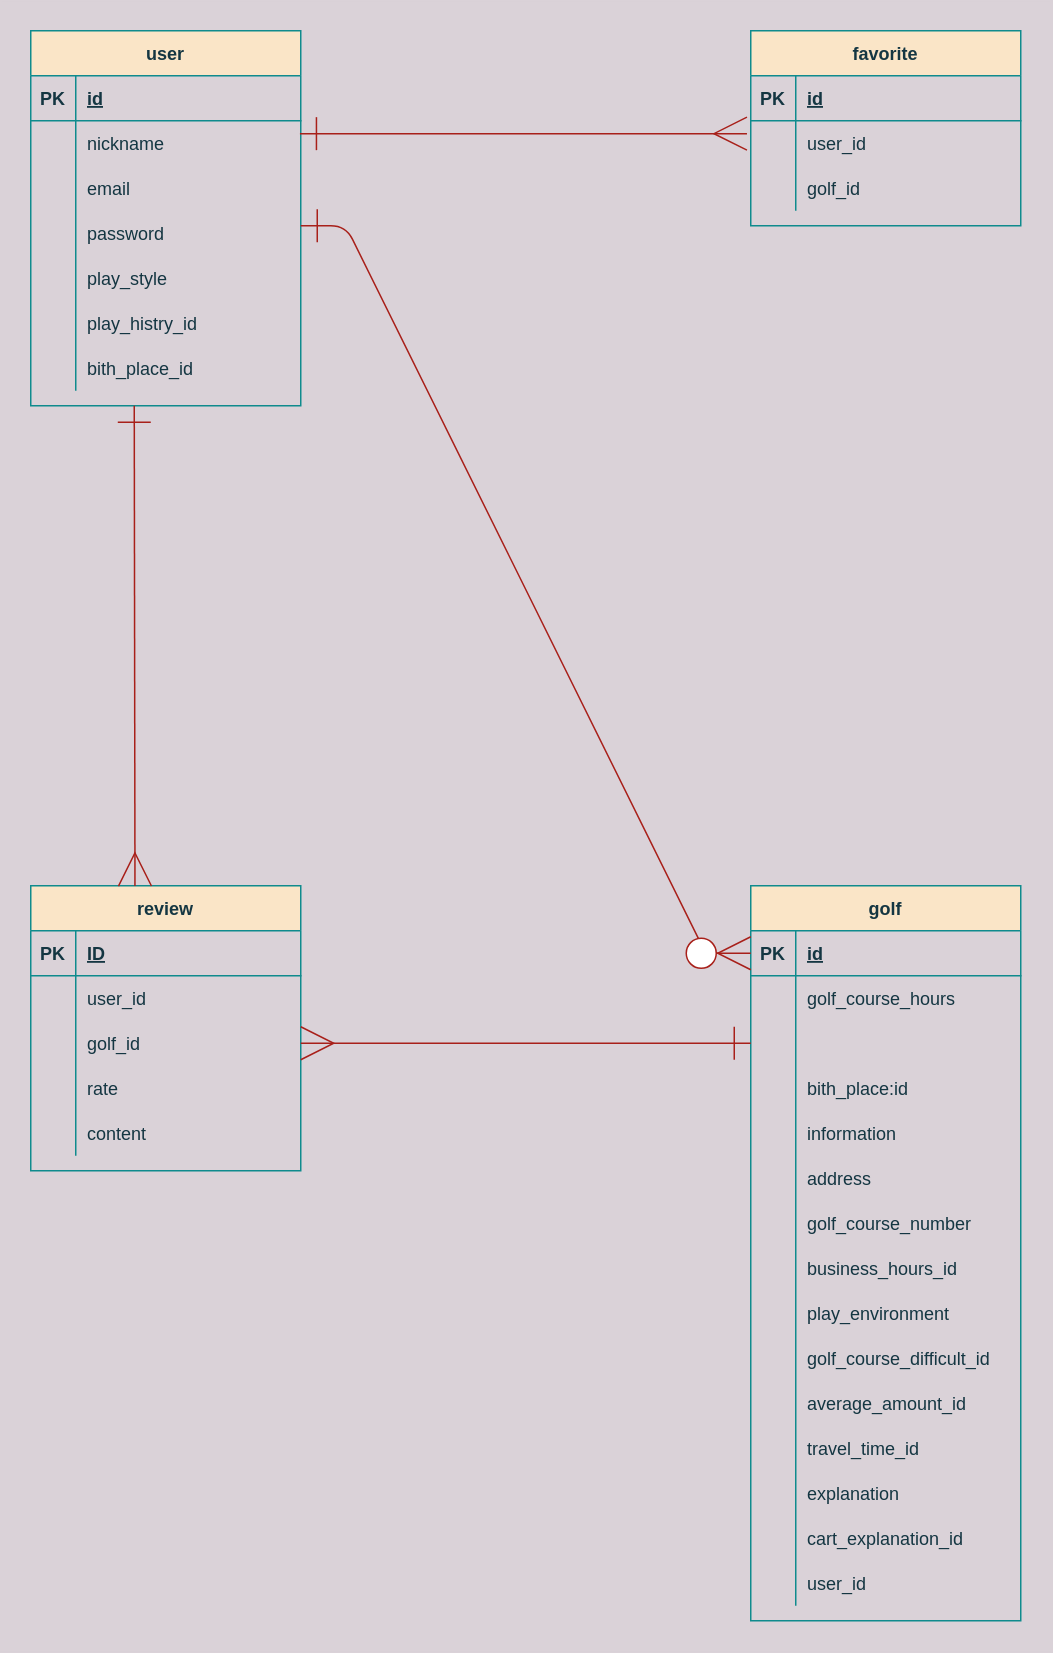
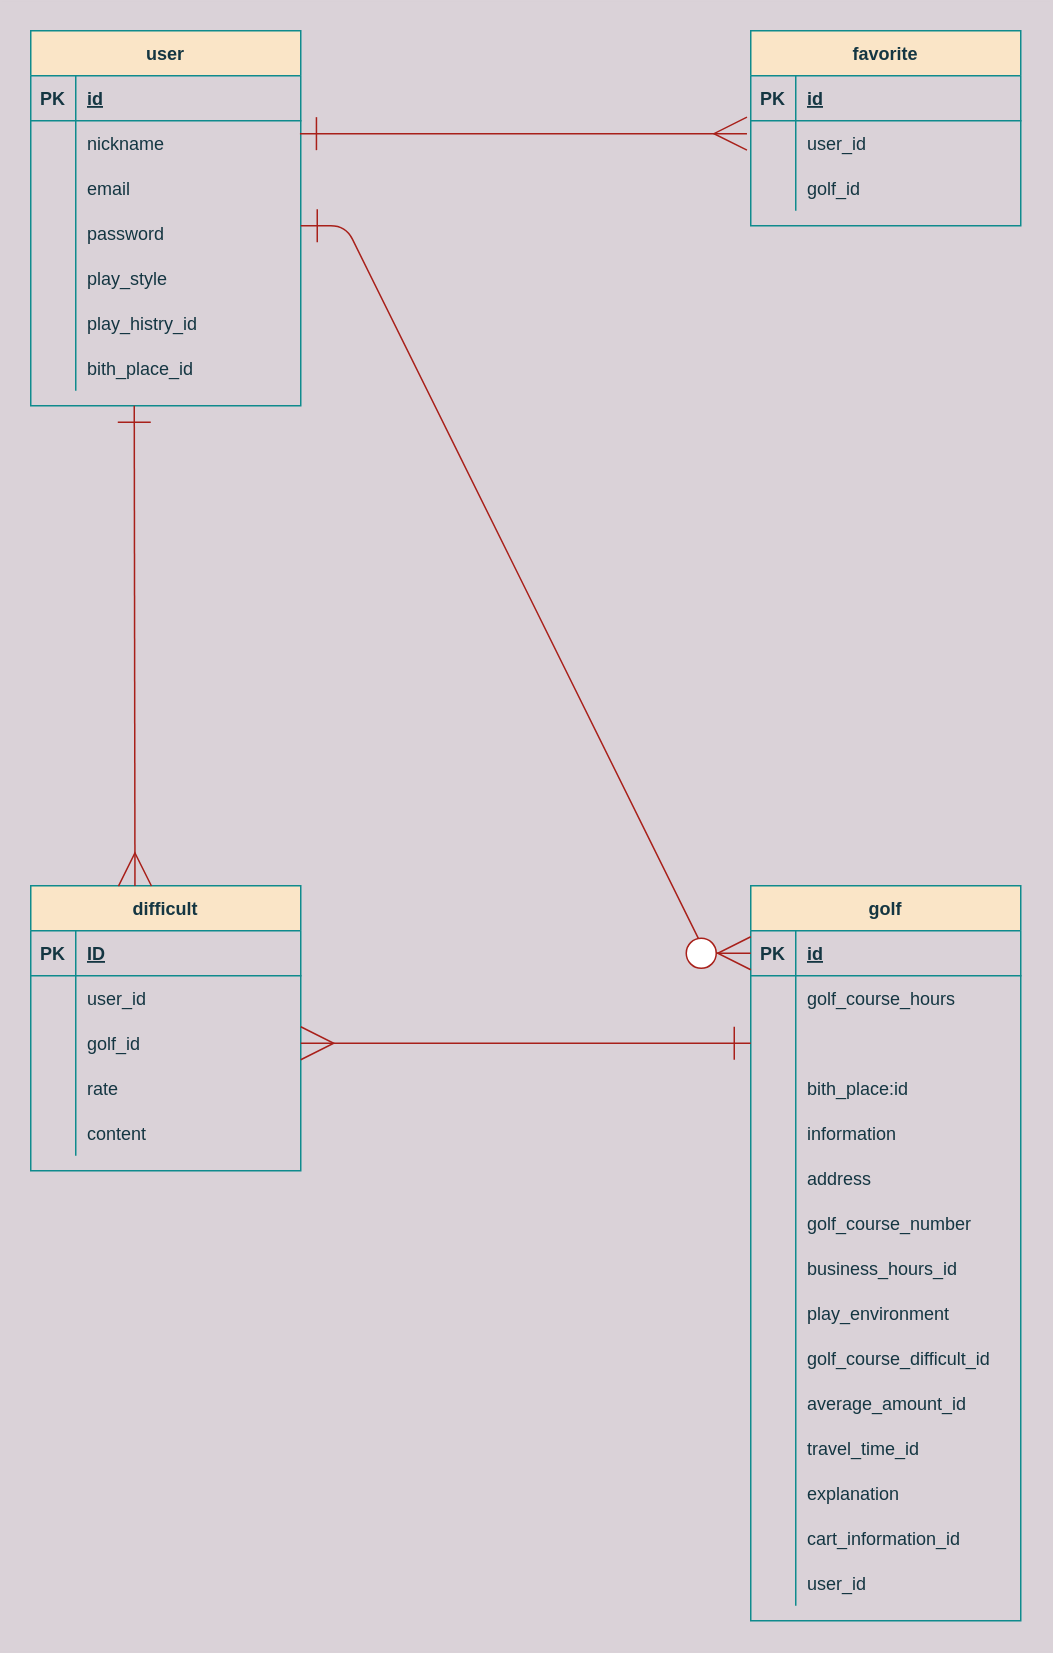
(165, 909) -> (165, 909)
(896, 1539) -> (896, 1539)
